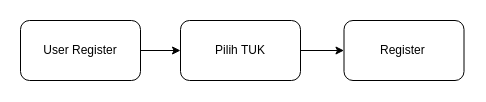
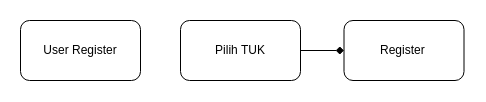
(157, 51) -> none
(336, 51) -> (335, 51)
